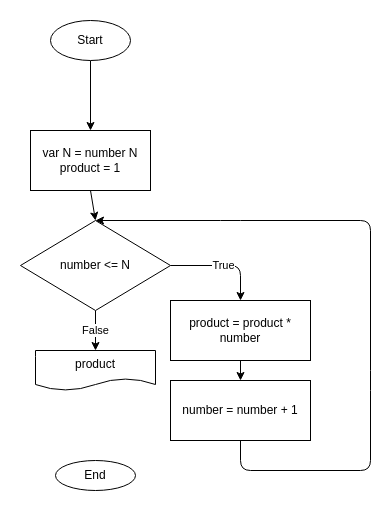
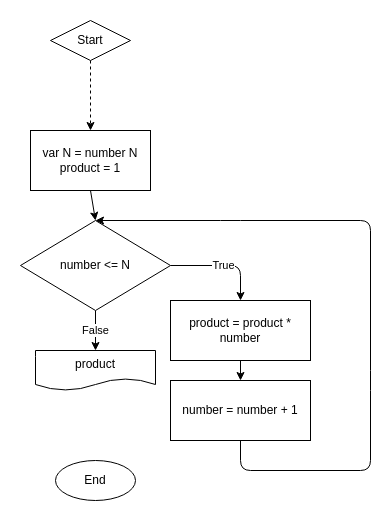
(91, 41) -> (91, 41)
(91, 91) -> (91, 91)
(96, 476) -> (96, 481)
